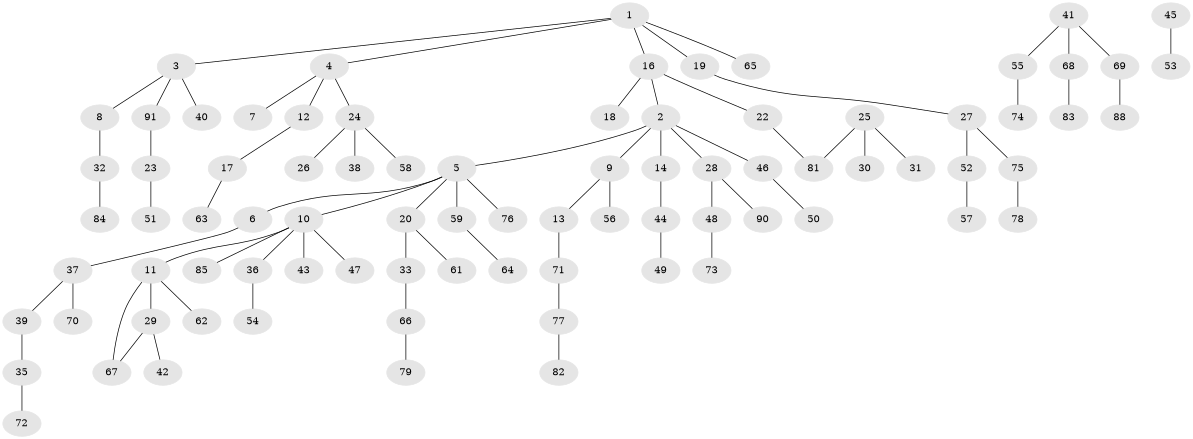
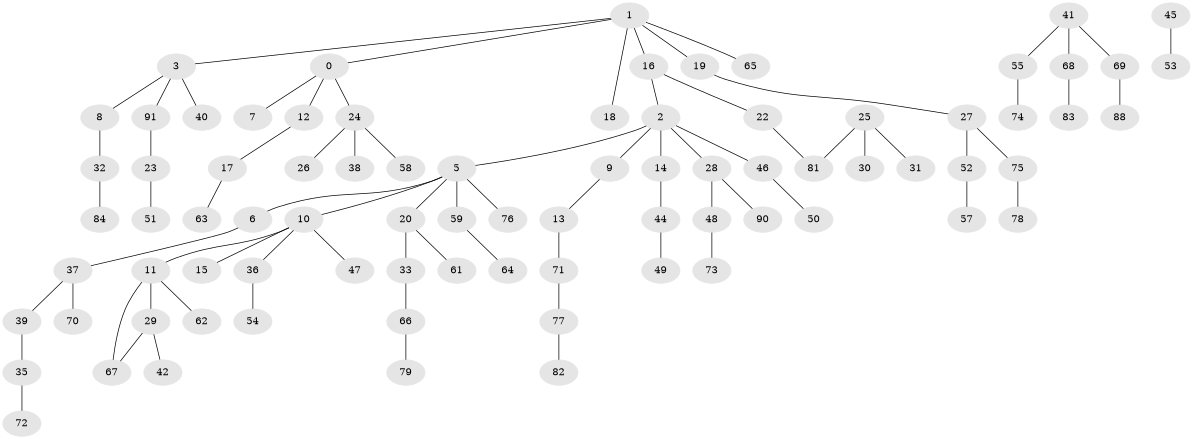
(329, 67) -> (329, 67)
(629, 92) -> (620, 67)
(610, 220) -> none
(202, 271) -> (202, 271)
(304, 271) -> none
